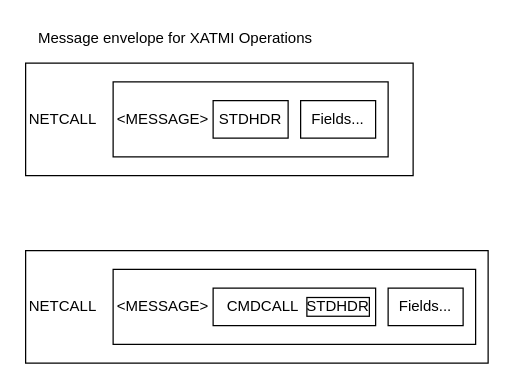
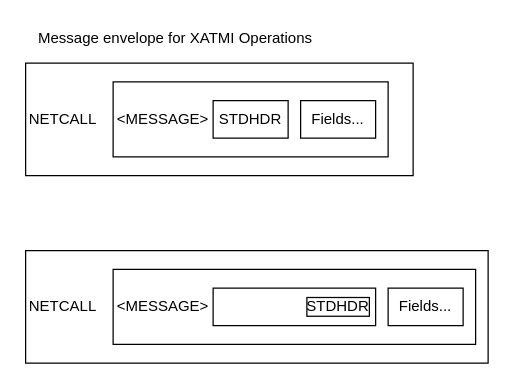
(263, 307) -> none
